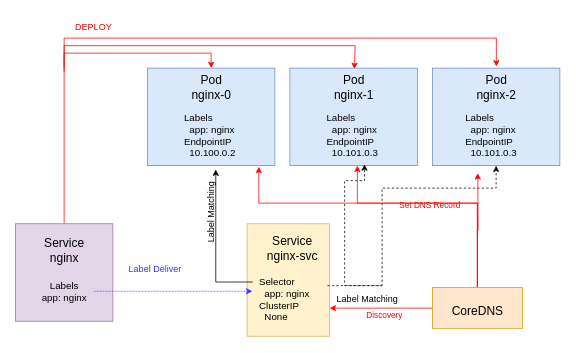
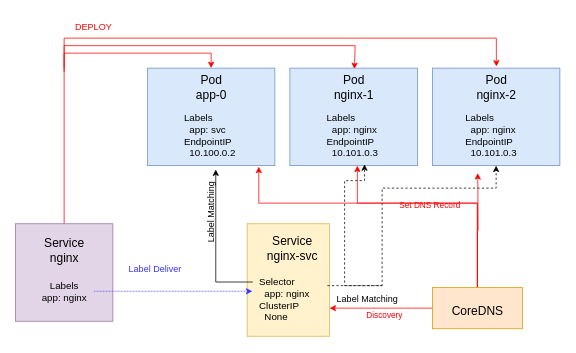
(212, 87) -> (212, 87)
(205, 135) -> (205, 135)
